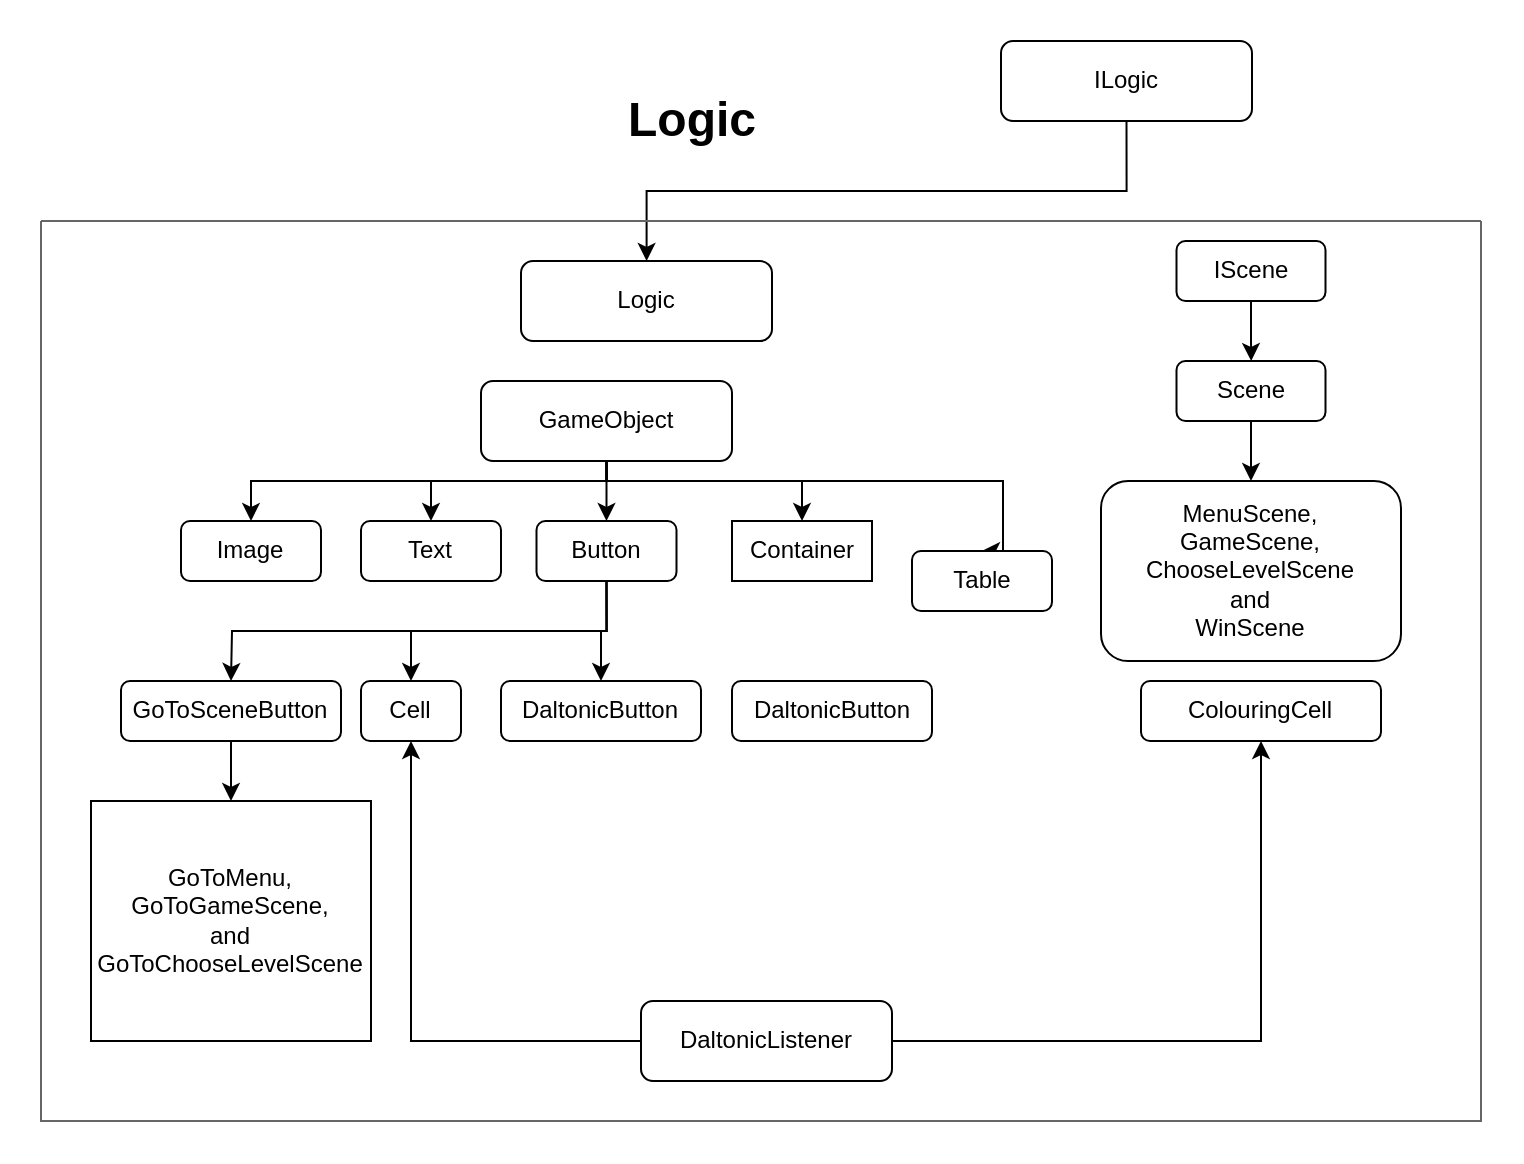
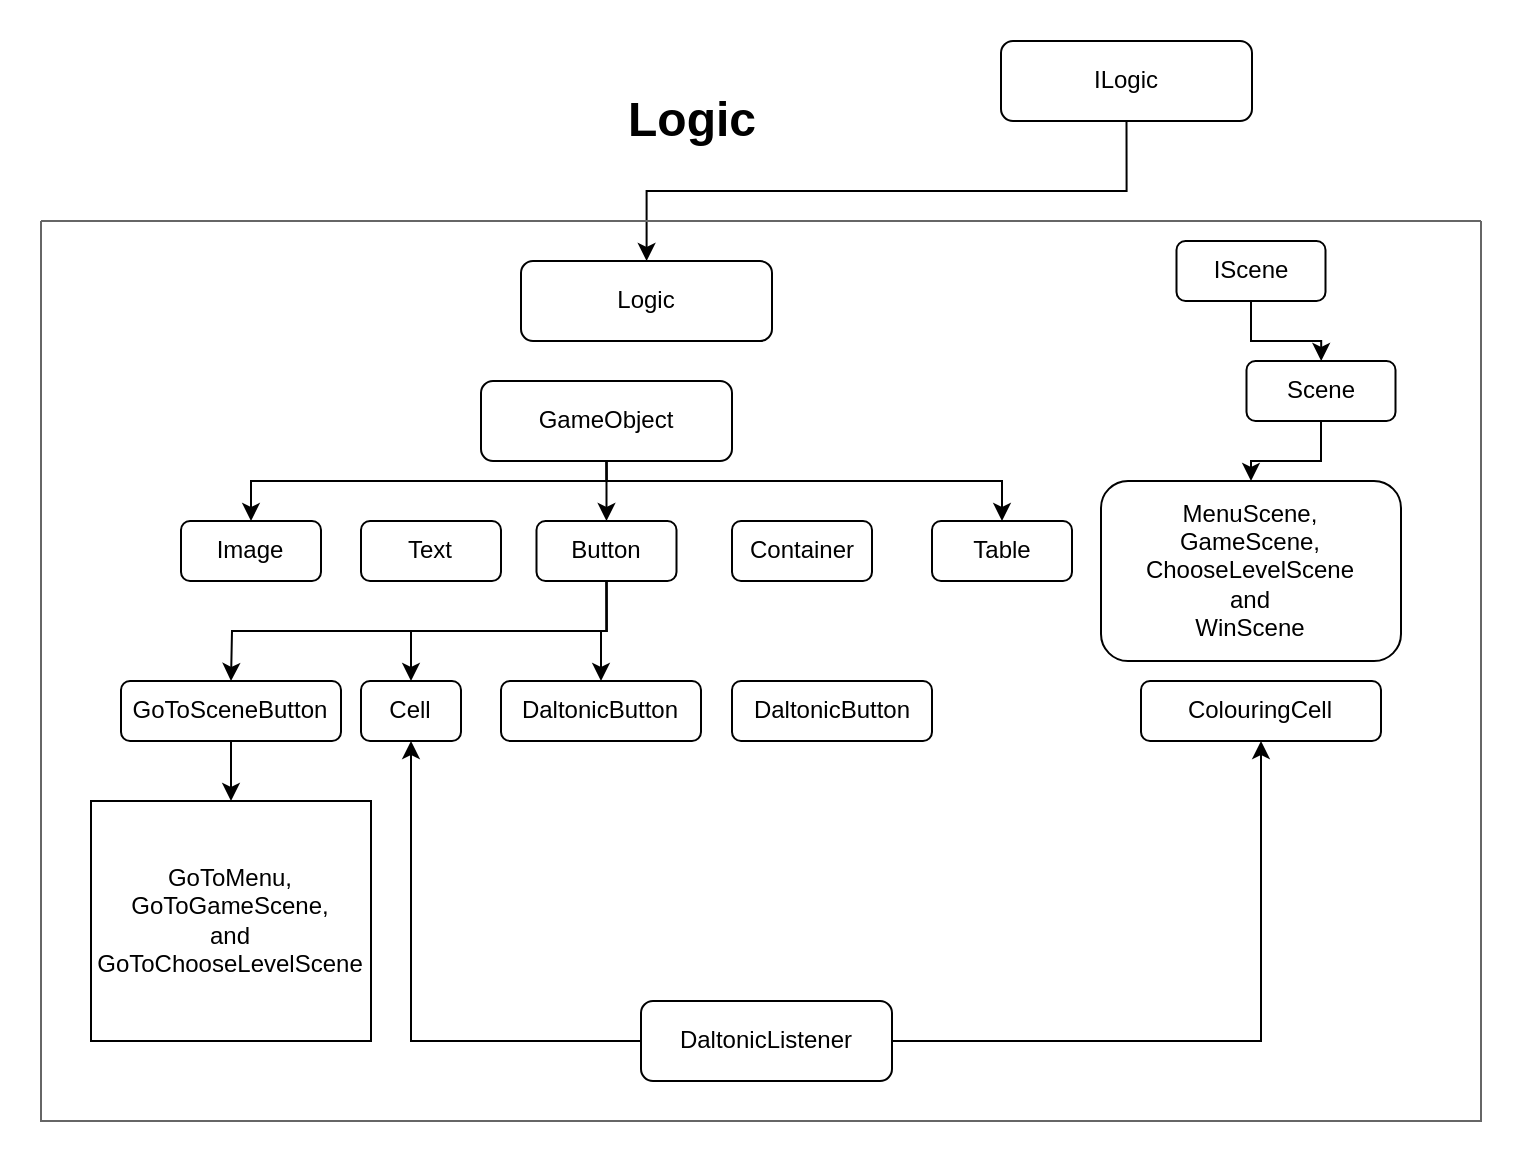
(1251, 391) -> (1321, 391)
(431, 496) -> none
(802, 496) -> none
(802, 551) -> (802, 551)
(982, 581) -> (1002, 551)
